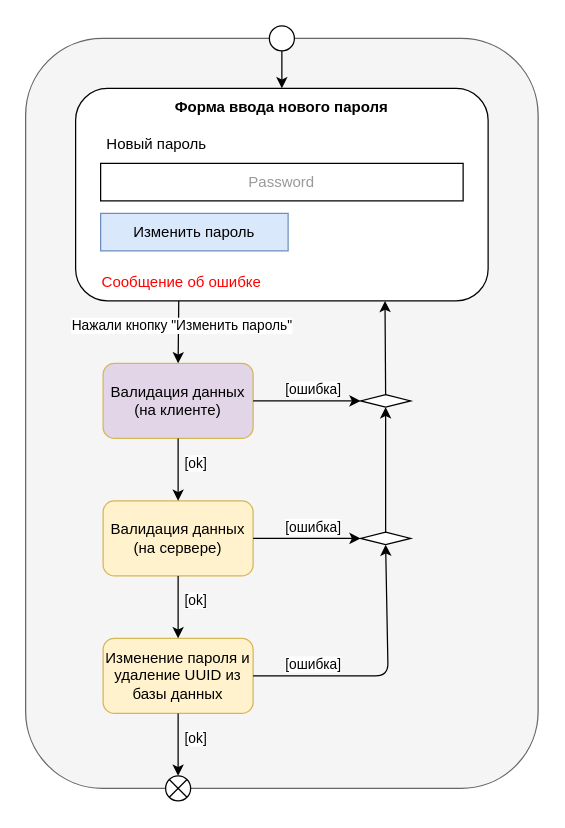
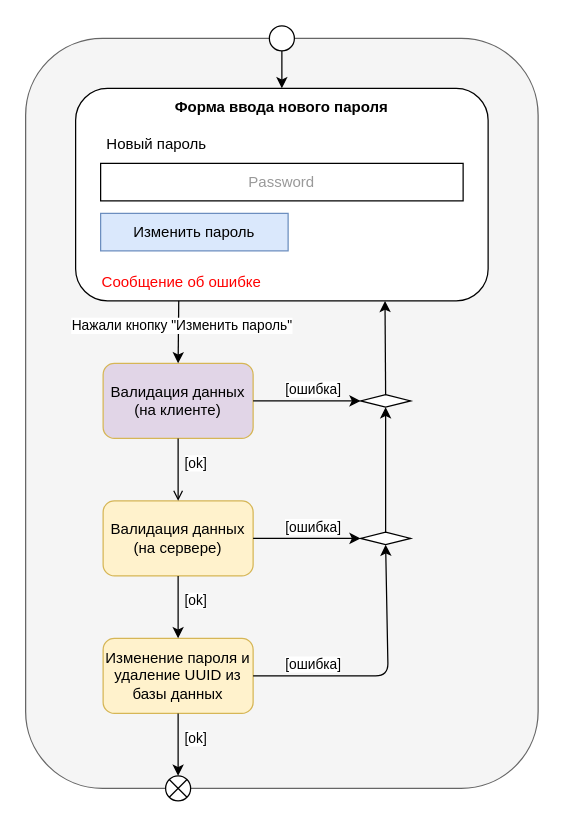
(178, 491) -> (178, 492)
